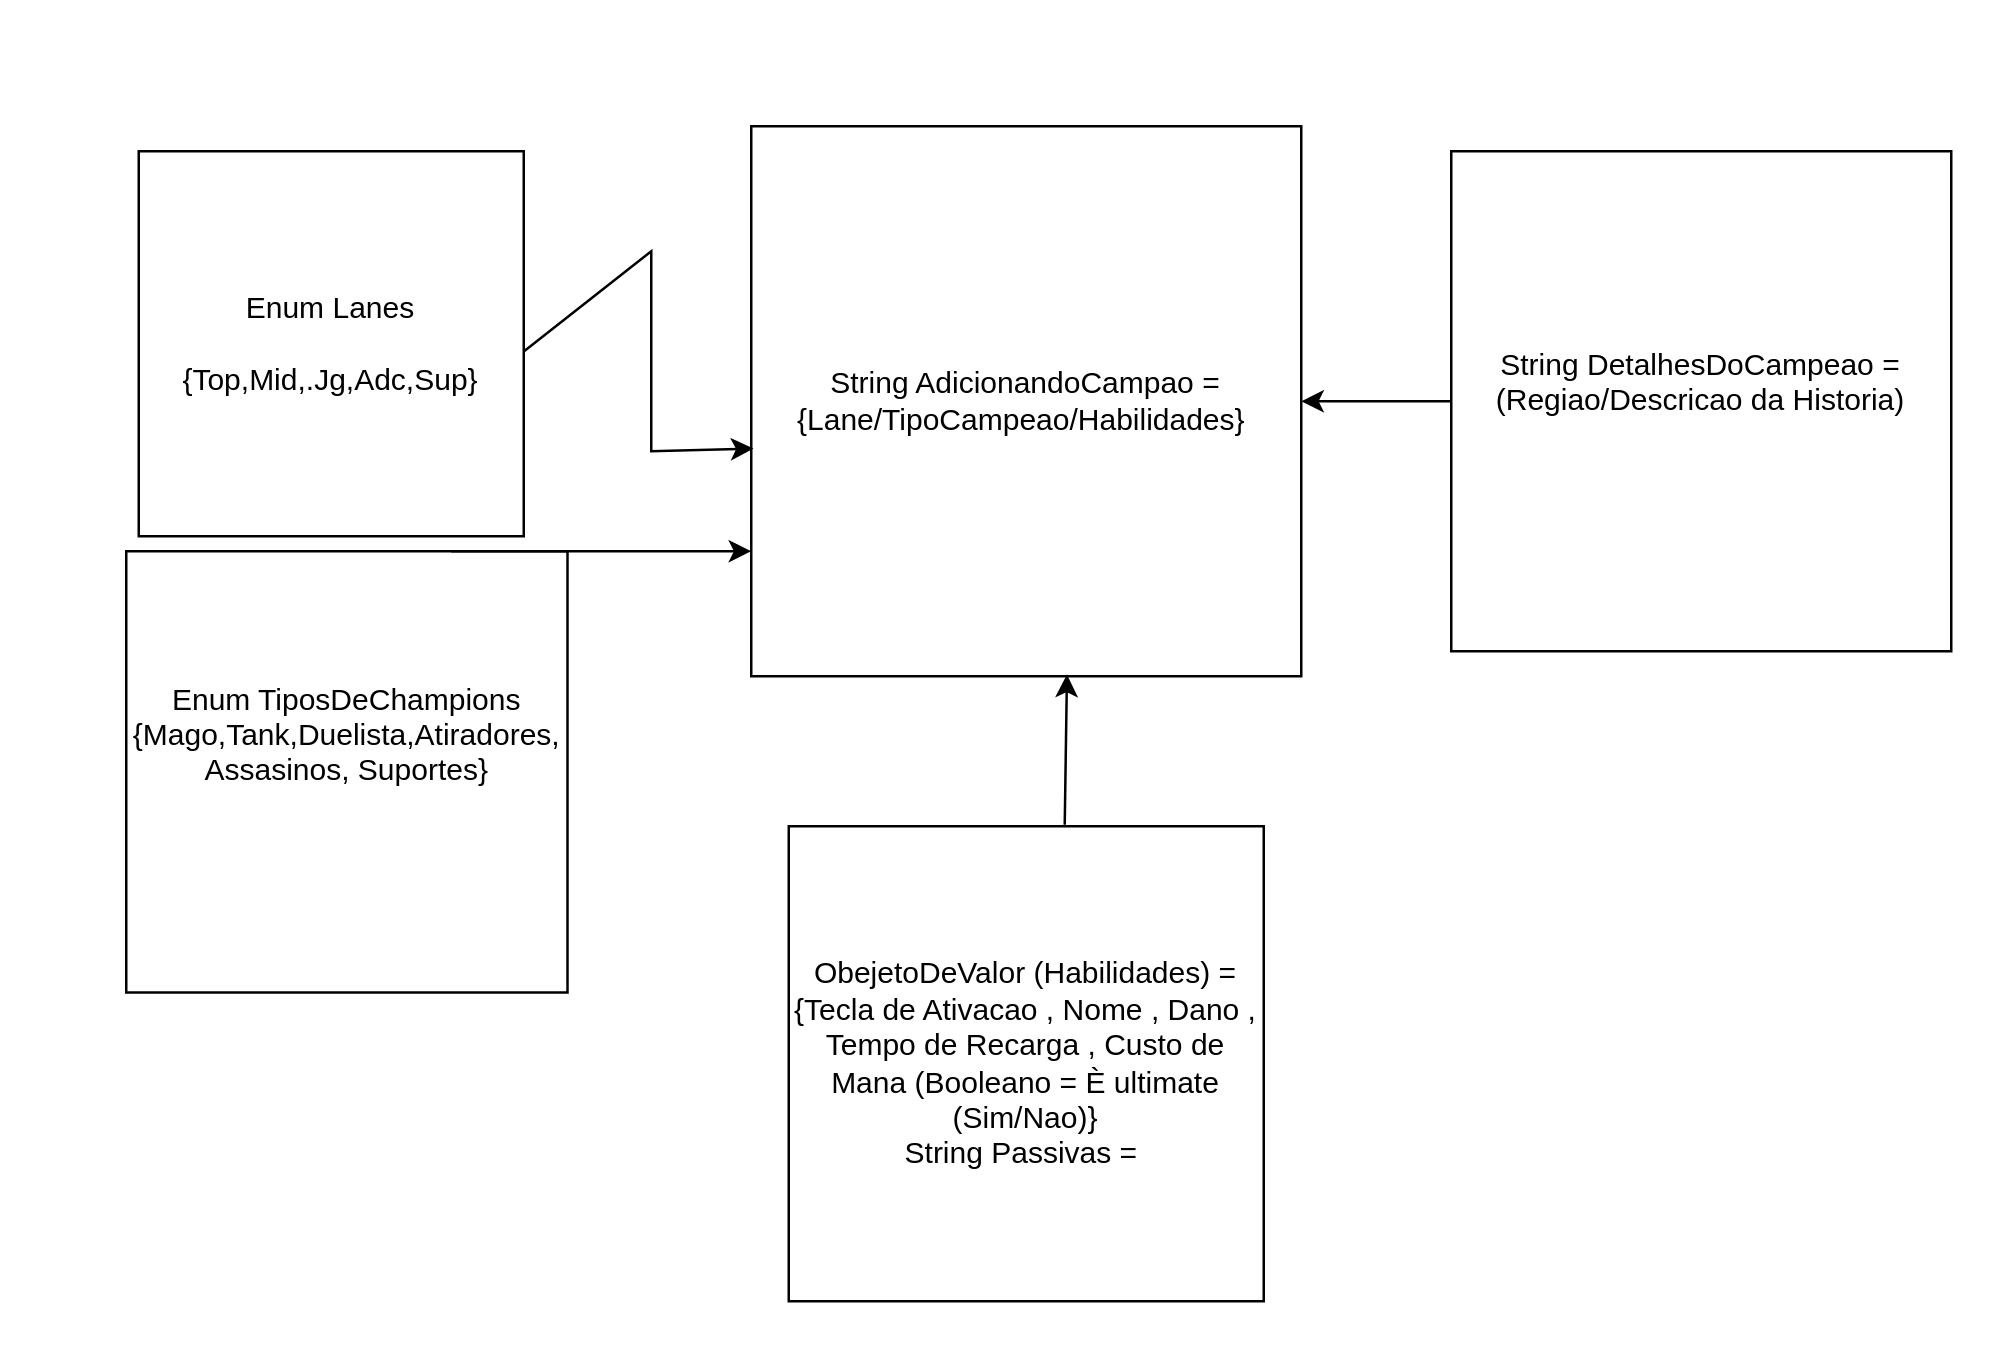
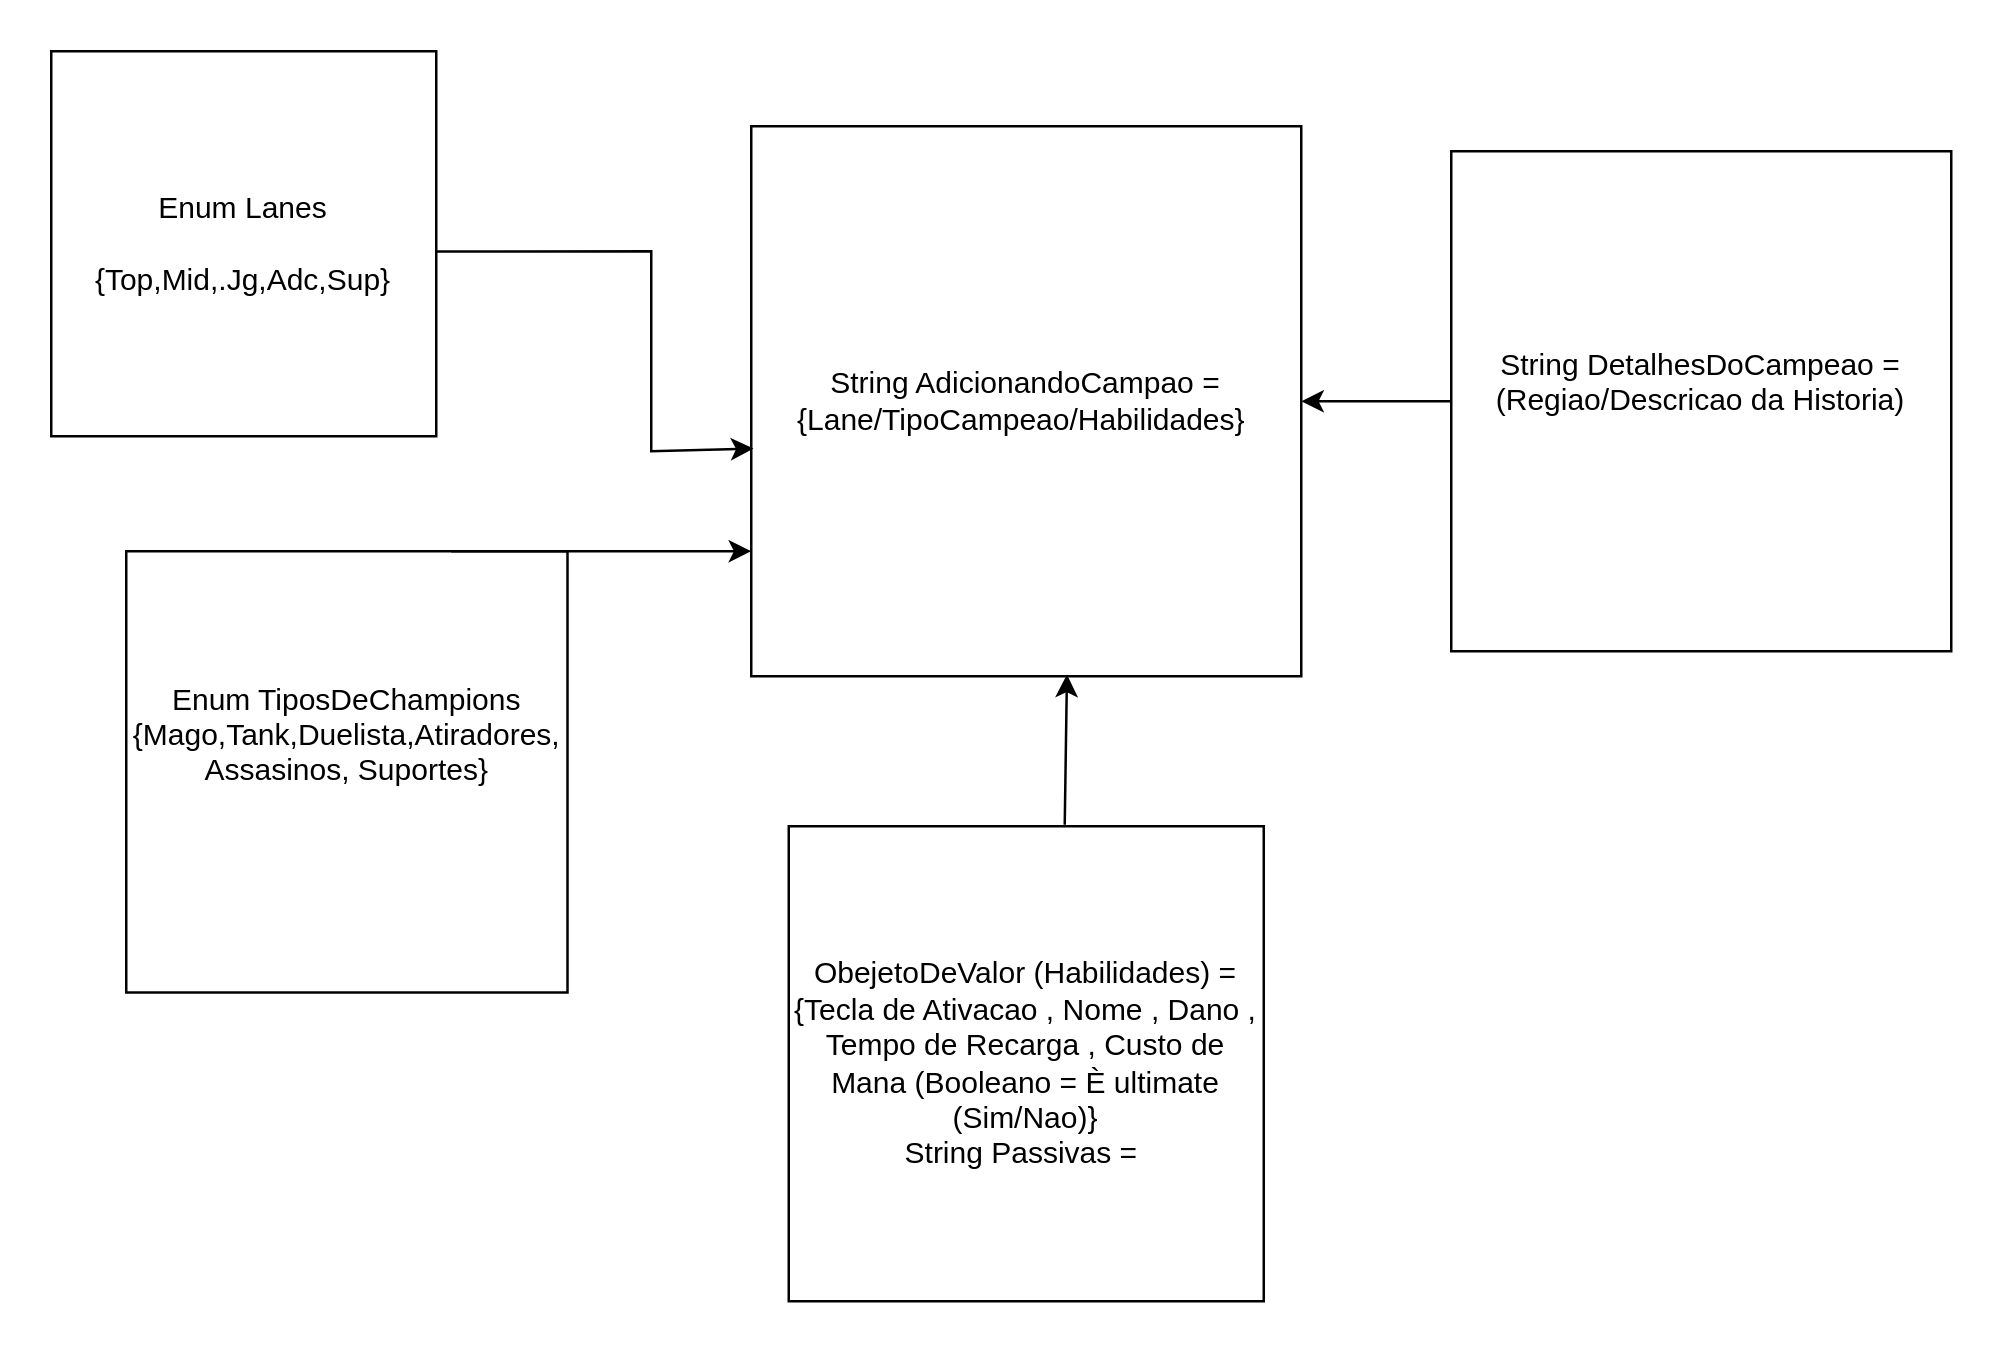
(331, 344) -> (244, 244)
